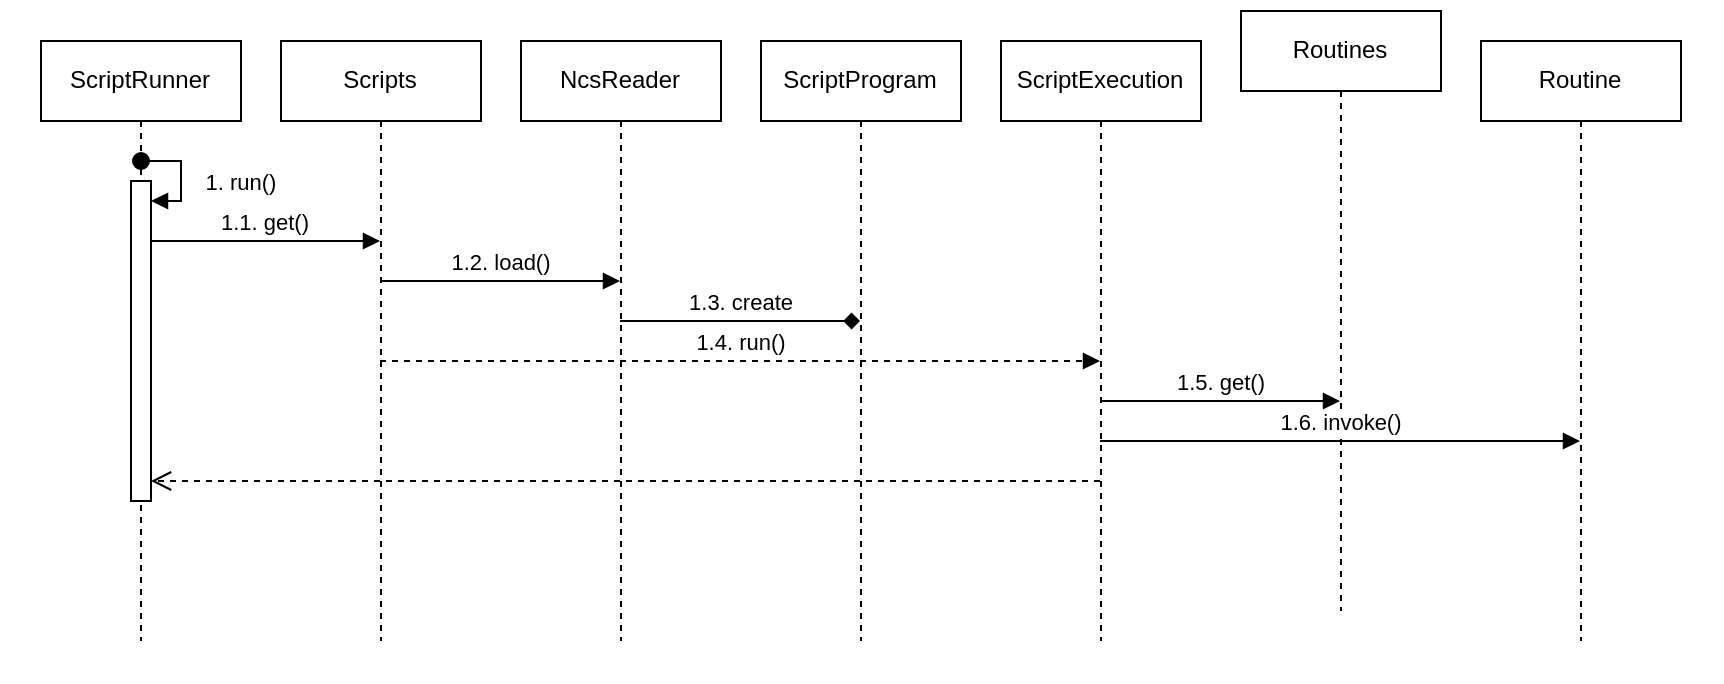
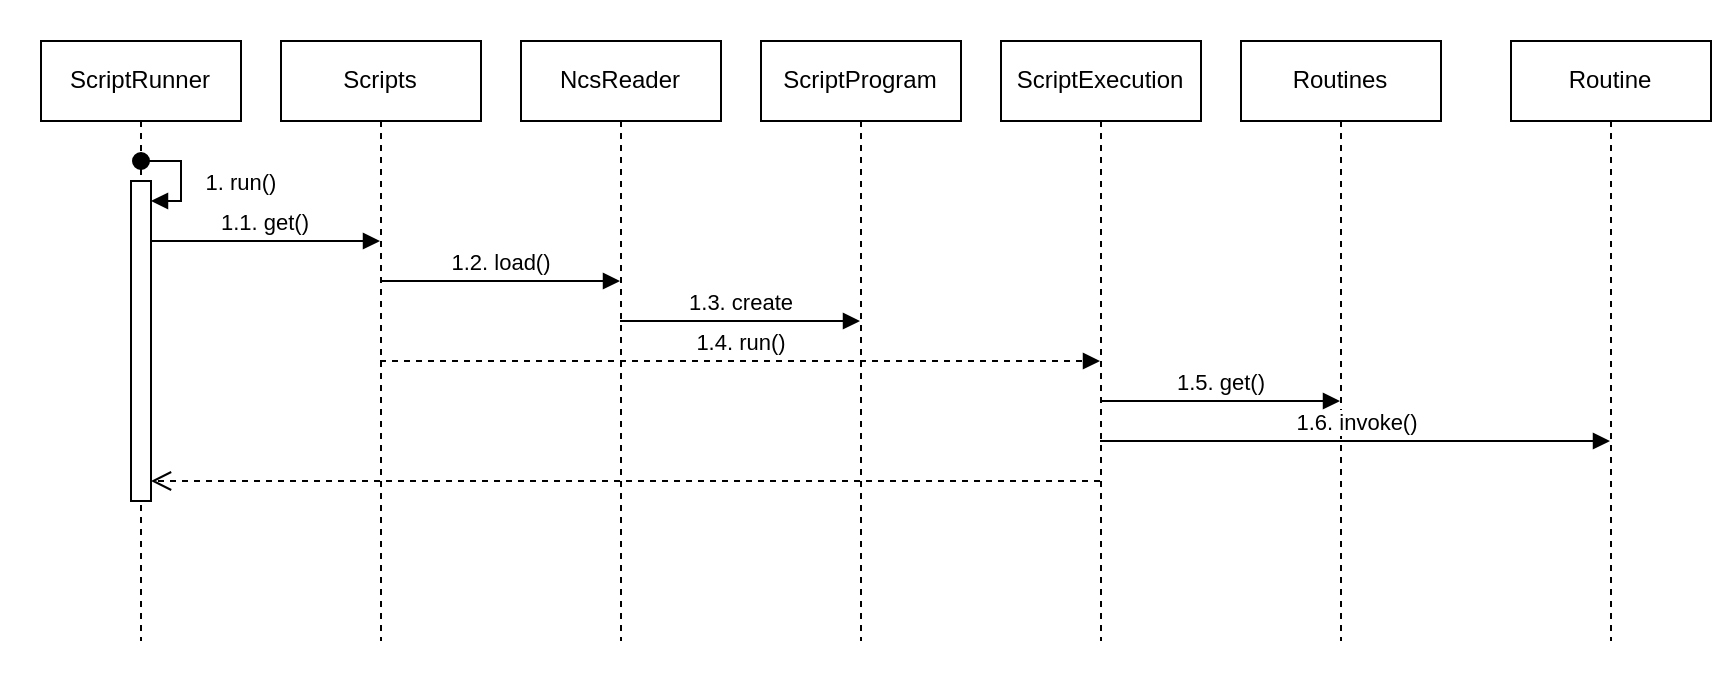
(1341, 311) -> (1341, 341)
(843, 321) -> (842, 321)
(1581, 341) -> (1611, 341)
